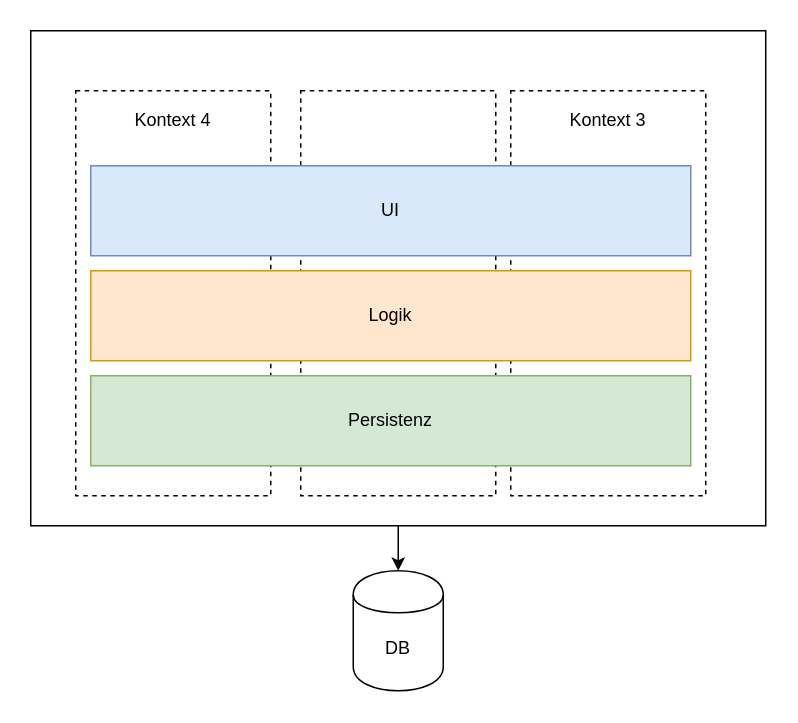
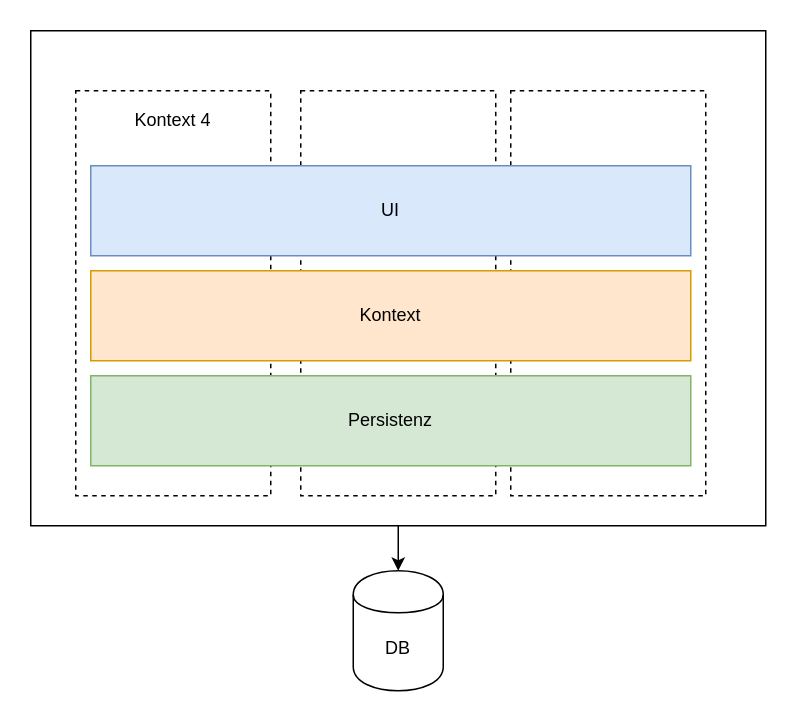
(608, 121) -> none
(391, 316) -> (391, 316)
